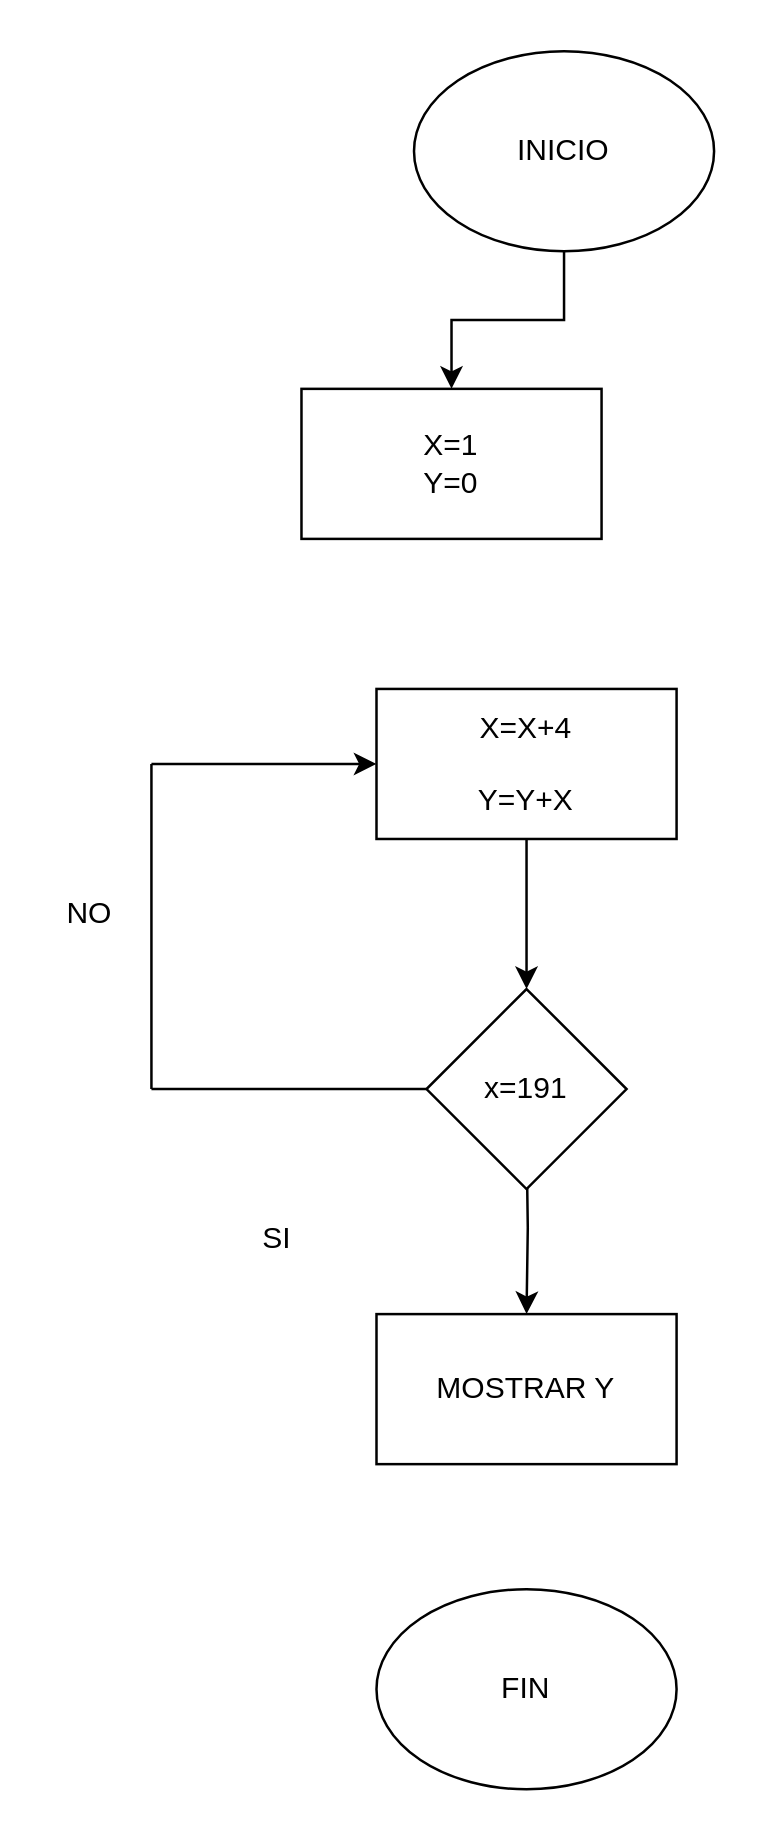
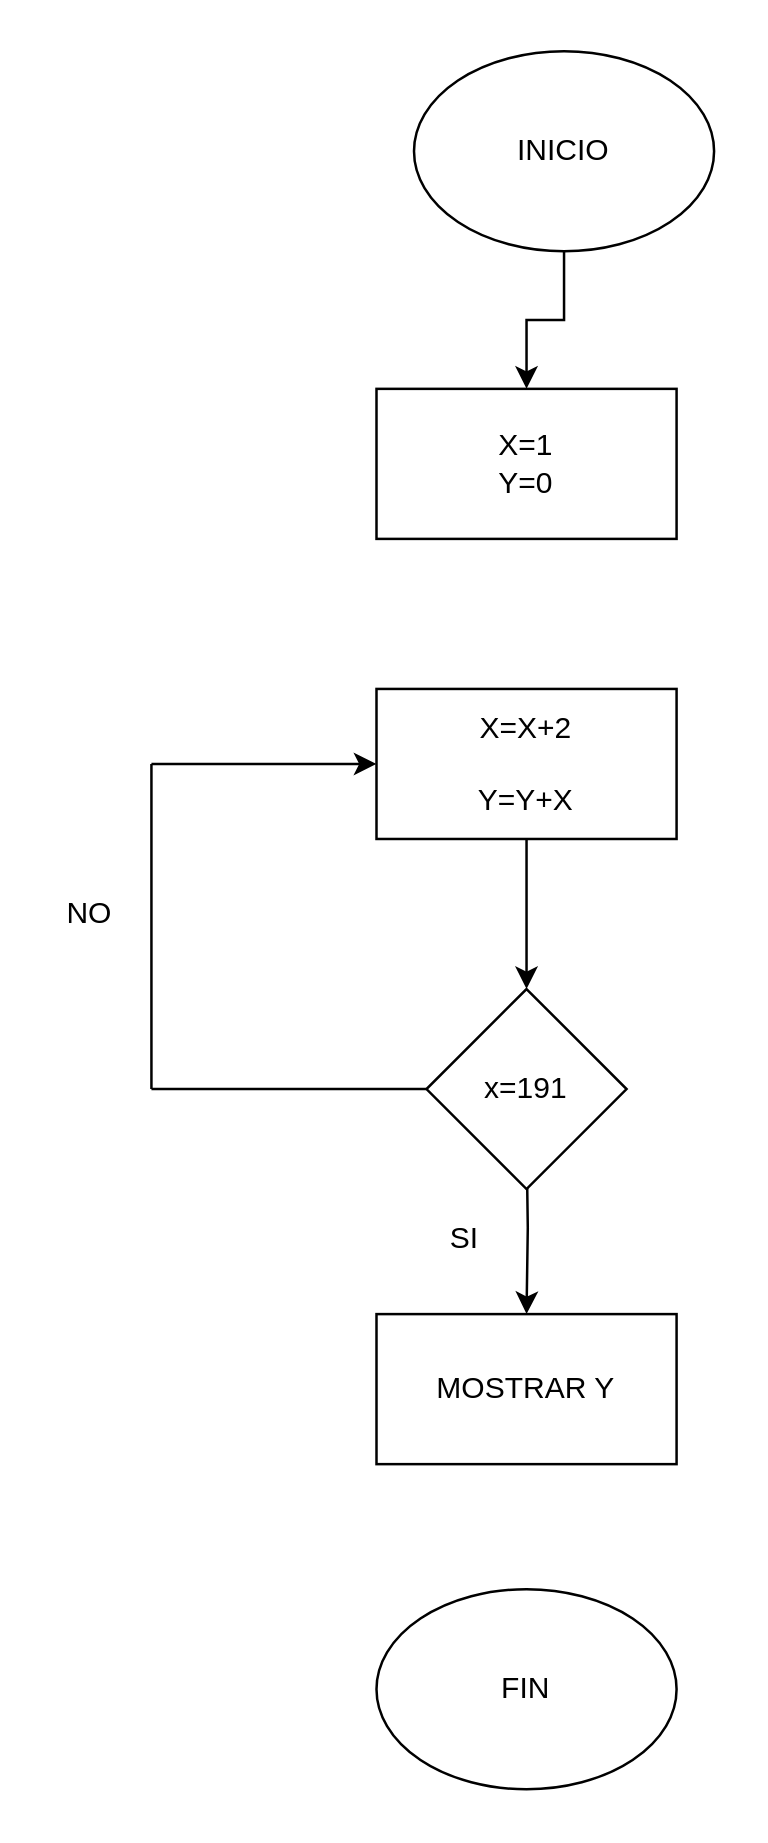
(451, 464) -> (526, 464)
(526, 764) -> (526, 764)
(276, 1239) -> (464, 1239)
